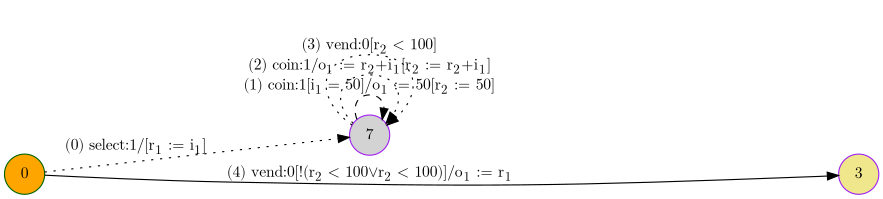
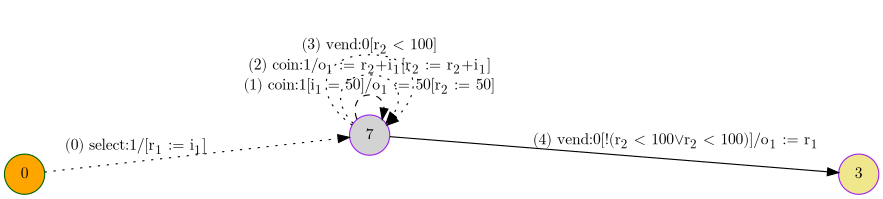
(436, 185) -> (609, 154)
